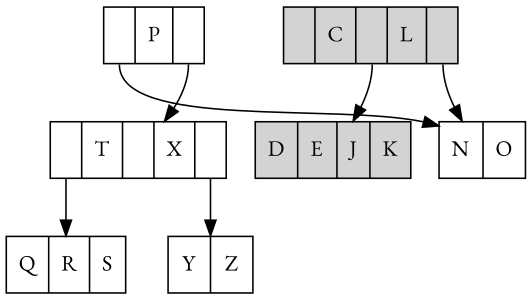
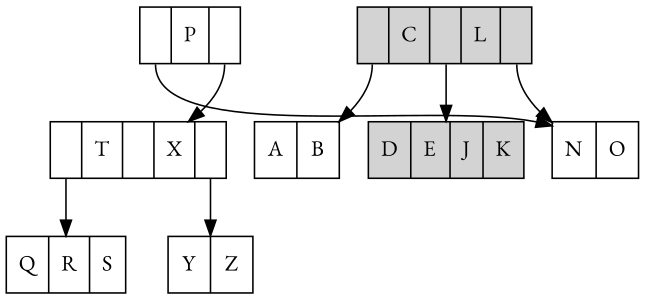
none -> (297, 150)
